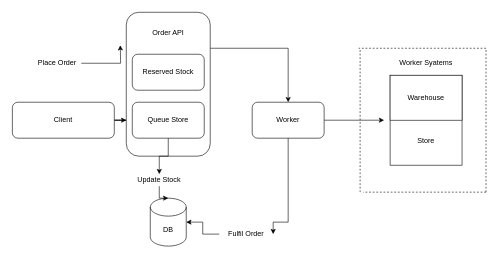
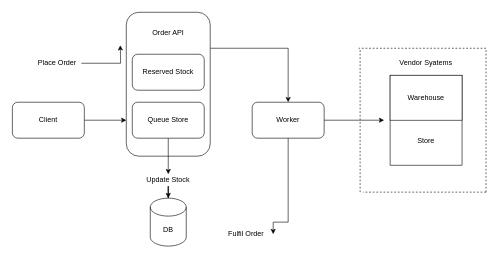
(426, 63) -> (426, 63)
(63, 120) -> (48, 120)
(159, 180) -> (168, 180)
(200, 222) -> none
